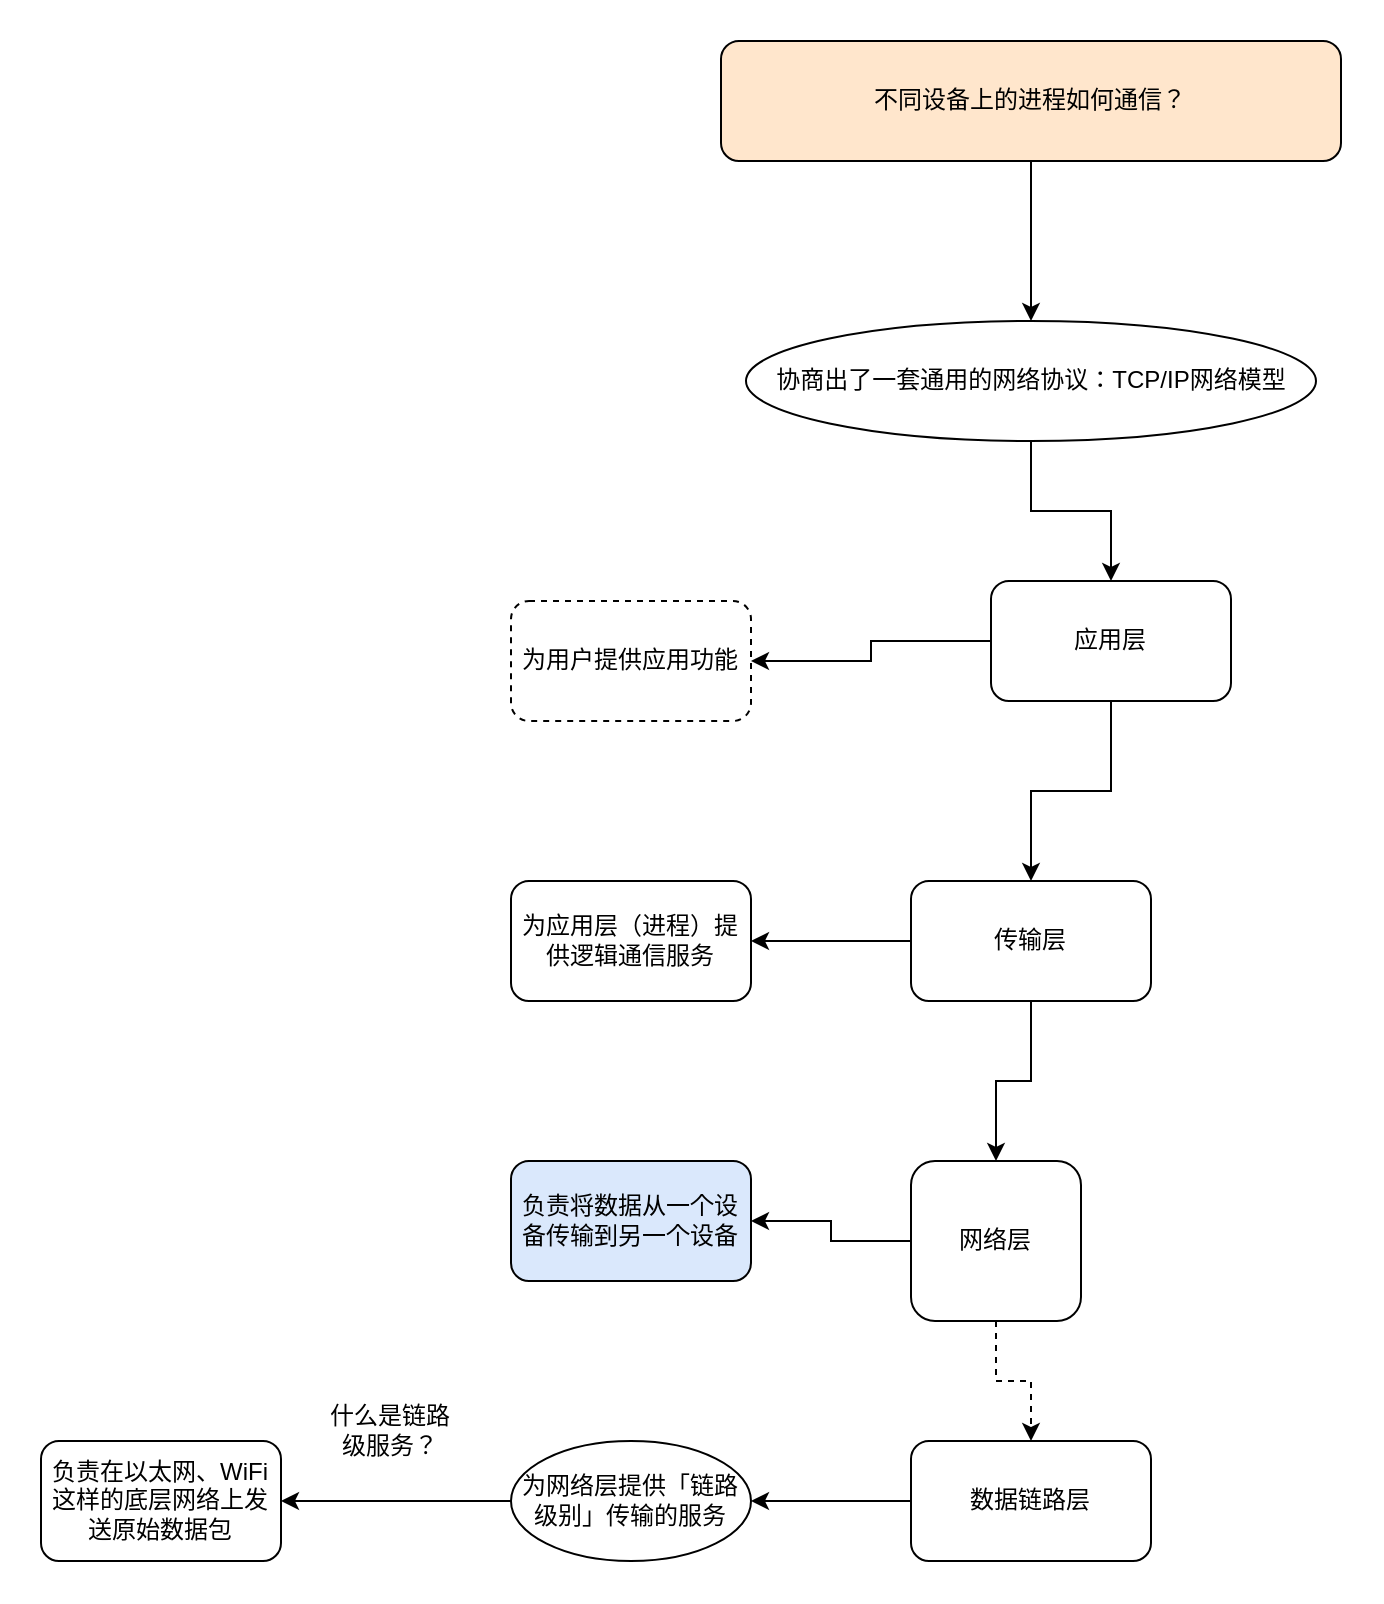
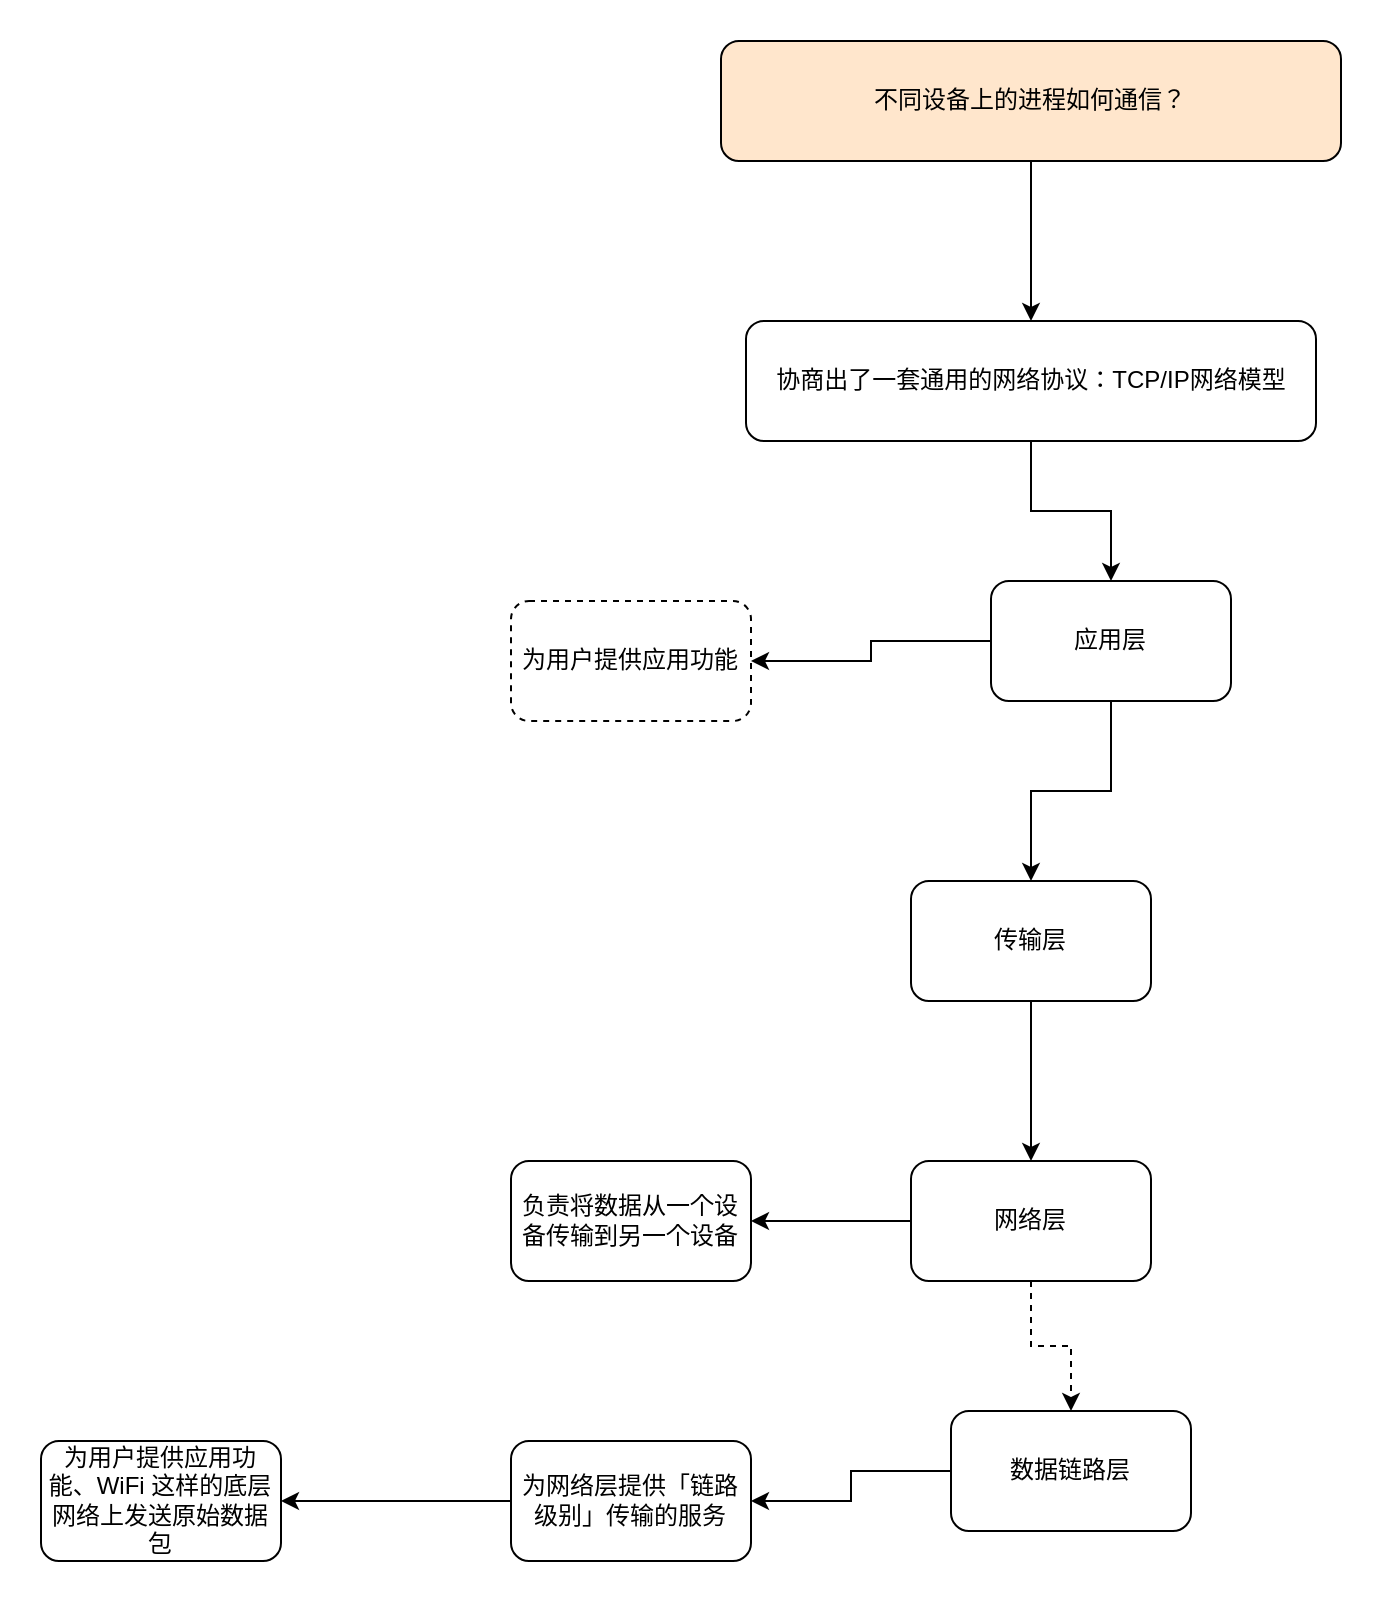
(1031, 381) -> (1031, 381)
(631, 941) -> none
(838, 941) -> none
(631, 1221) -> (631, 1221)
(996, 1241) -> (1031, 1221)
(391, 1431) -> none
(161, 1501) -> (161, 1501)
(631, 1501) -> (631, 1501)
(1031, 1501) -> (1071, 1471)
